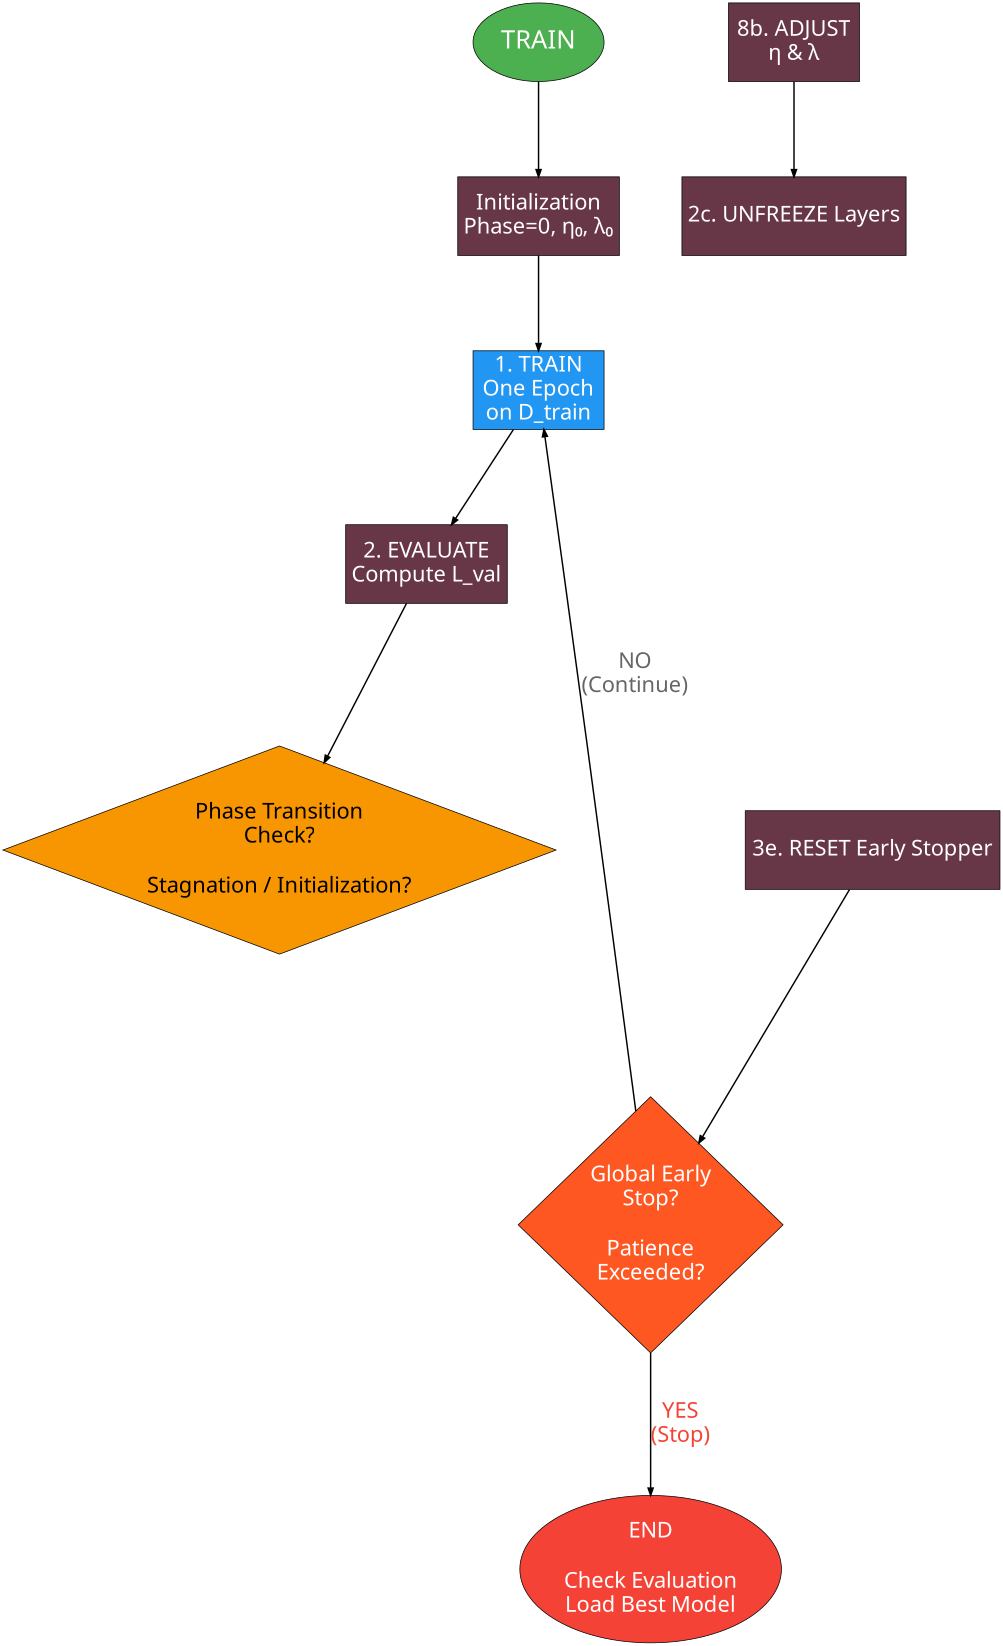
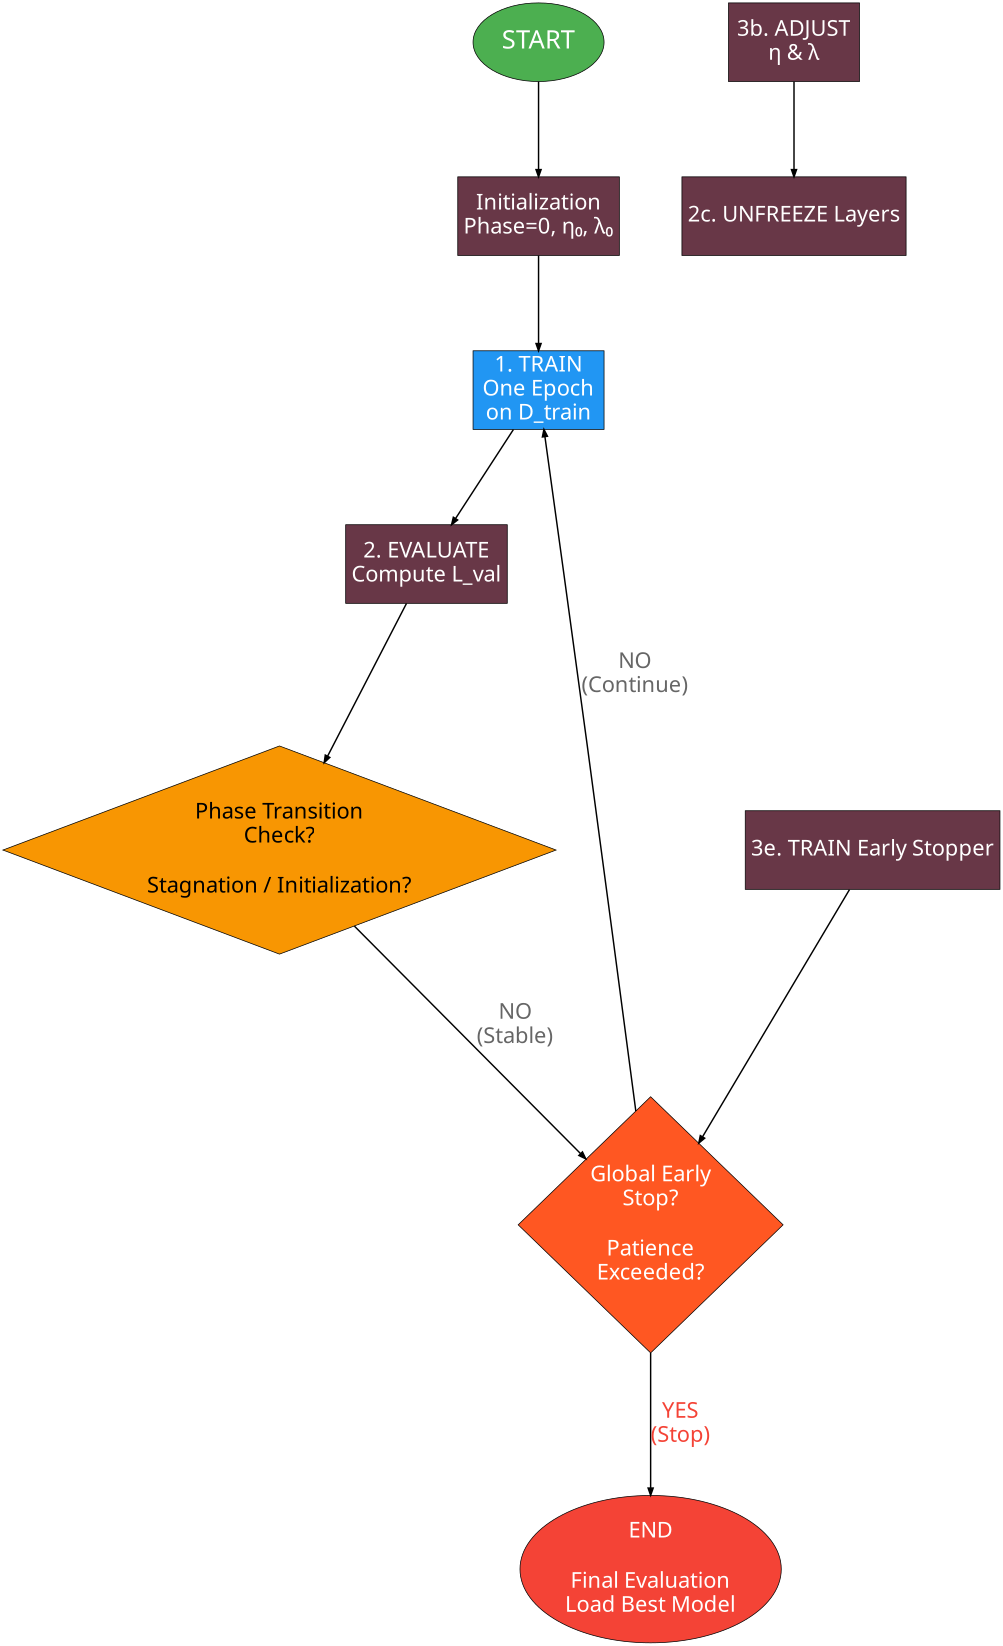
(539, 42) -> (539, 42)
(794, 42) -> (794, 42)
(873, 850) -> (873, 850)
none -> (467, 1040)
(651, 1569) -> (651, 1569)
